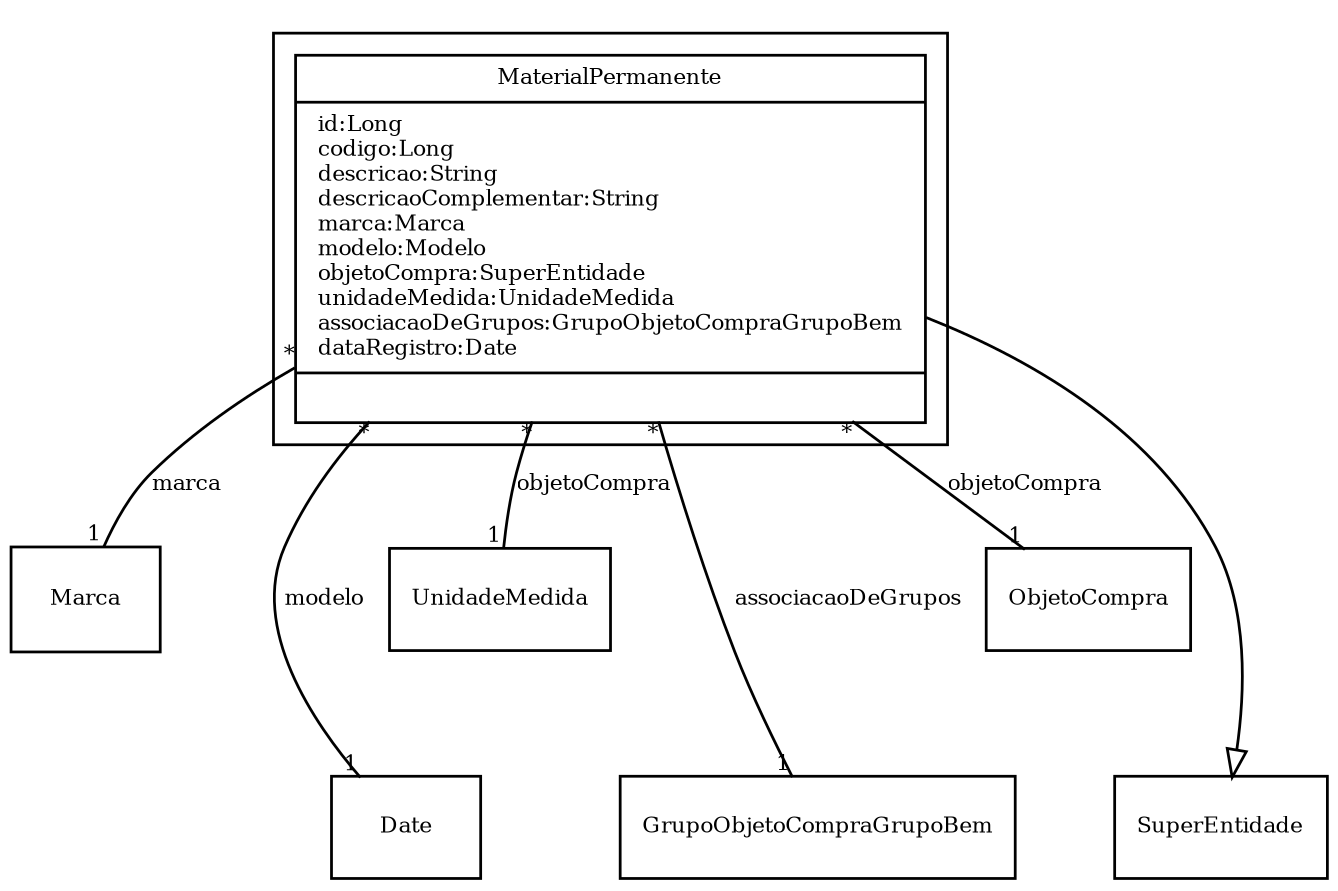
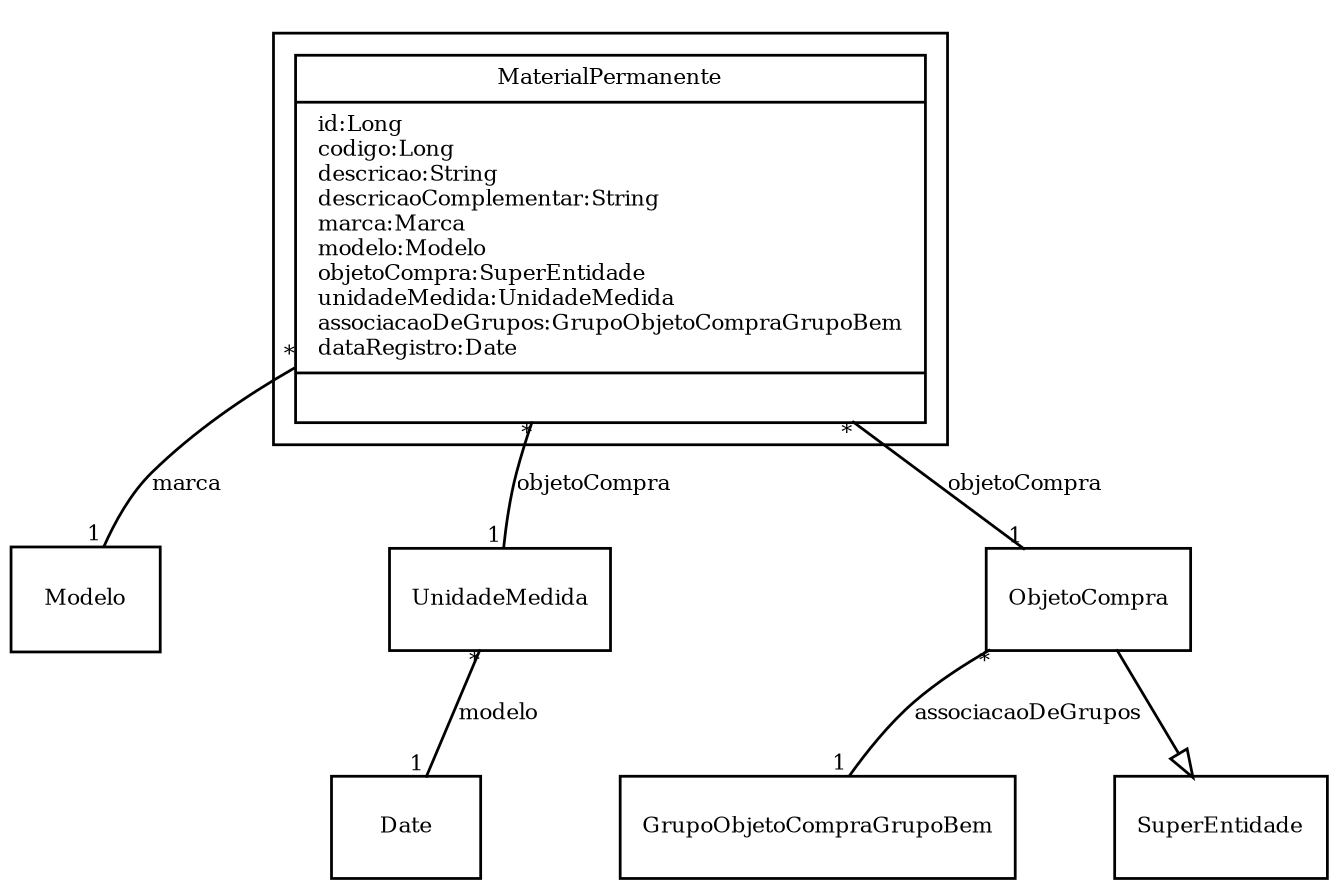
(1167, 477) -> (1147, 701)
(275, 597) -> (453, 713)
(86, 599) -> (86, 599)
(717, 603) -> (911, 704)
